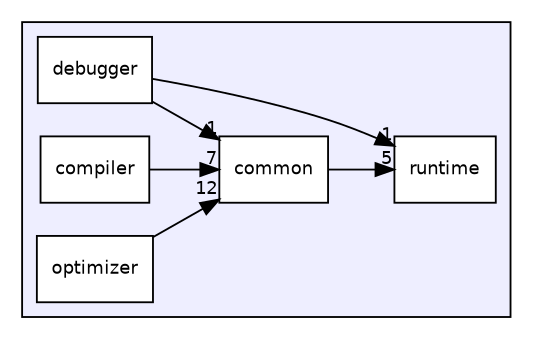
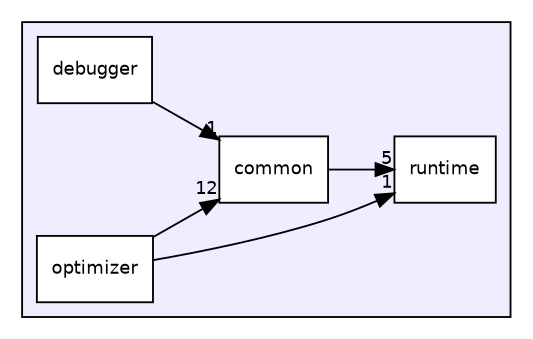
(266, 103) -> (267, 236)
(95, 170) -> none
